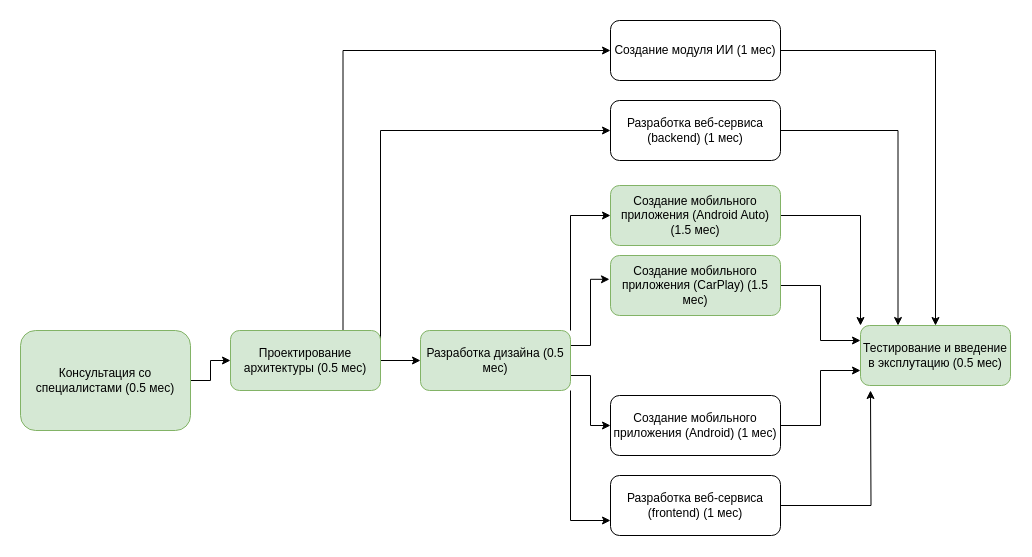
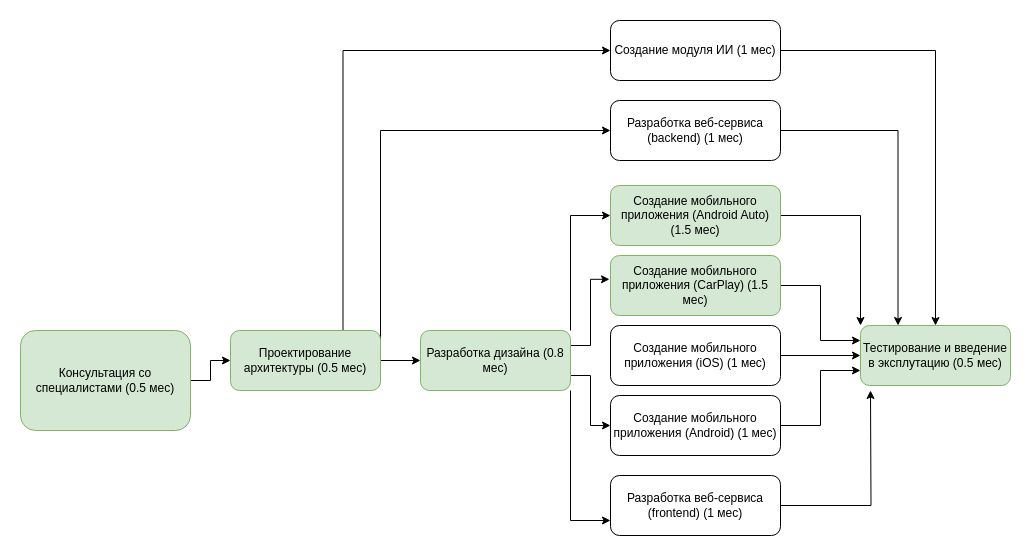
none -> (696, 356)
none -> (817, 356)
(496, 361) -> (496, 361)
